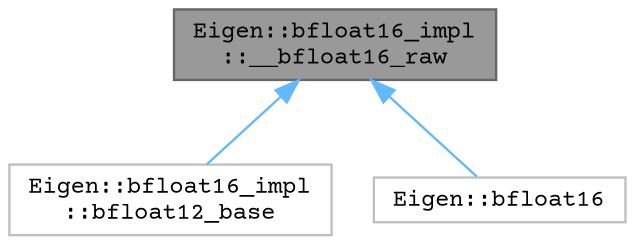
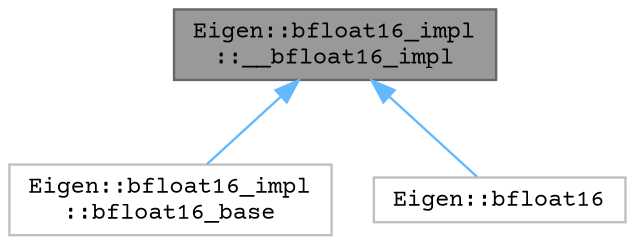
(335, 45) -> (335, 45)
(170, 200) -> (170, 200)
